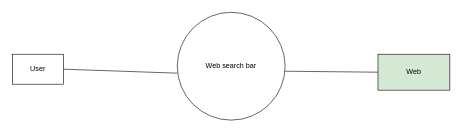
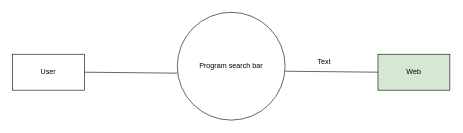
none -> (324, 62)
(231, 66) -> (231, 66)
(38, 69) -> (48, 72)
